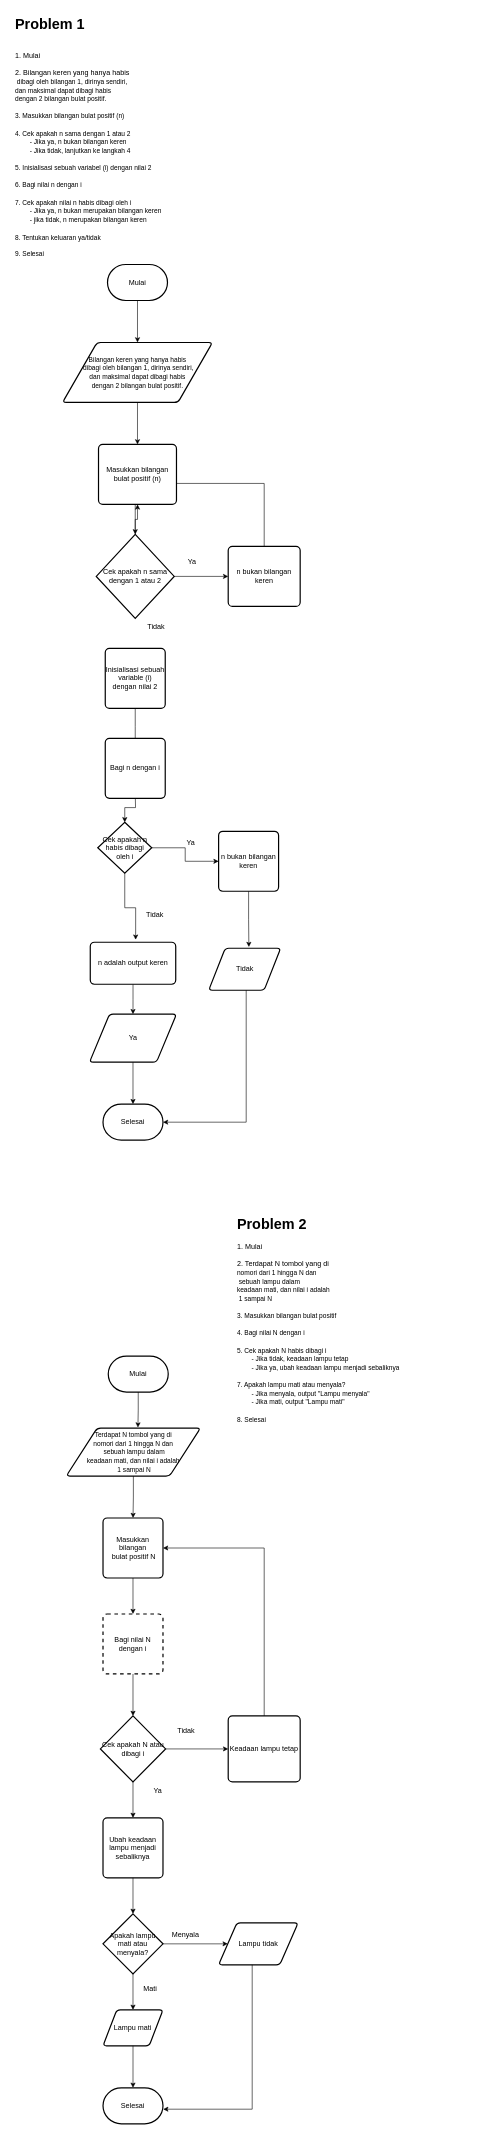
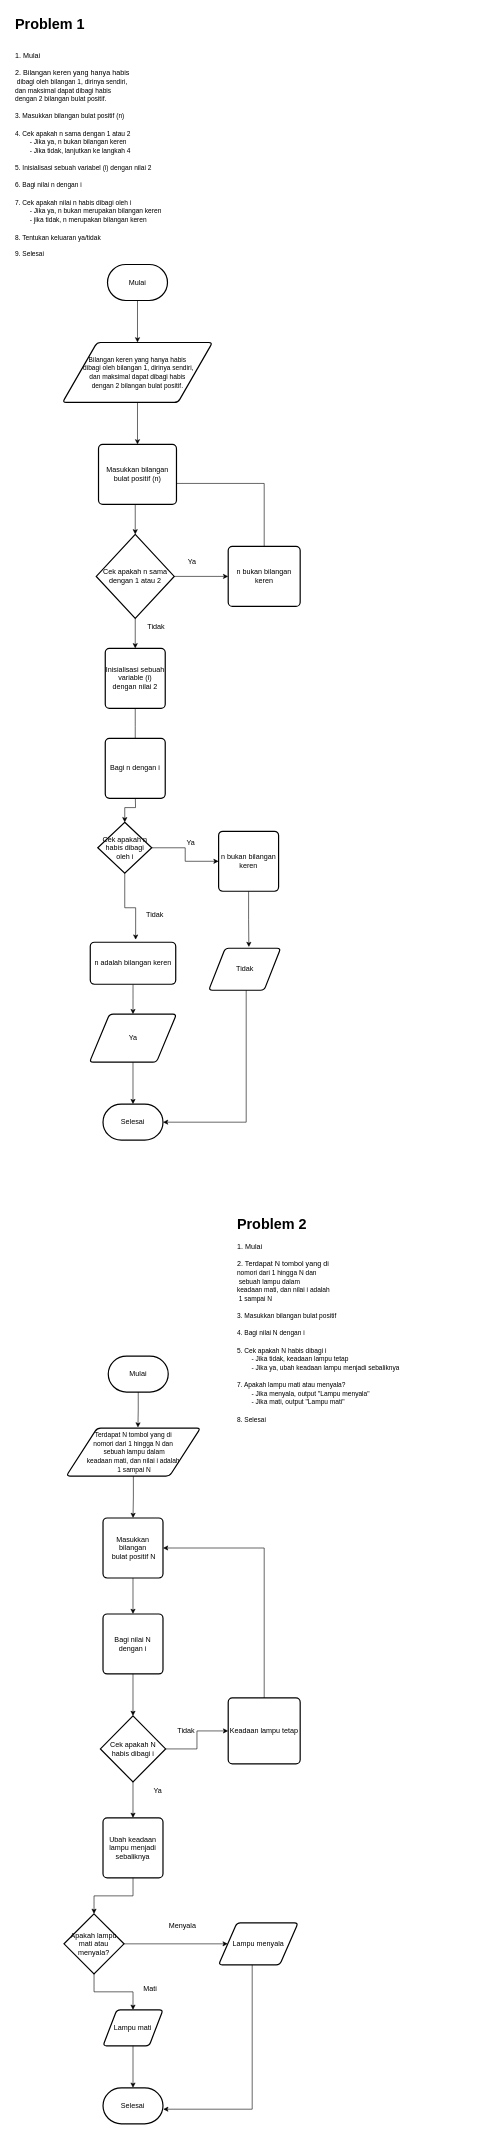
(138, 514) -> (135, 642)
(133, 963) -> (133, 963)
(133, 1644) -> (133, 1644)
(133, 1749) -> (133, 1749)
(264, 1749) -> (264, 1731)
(186, 1935) -> (183, 1926)
(133, 1944) -> (94, 1944)
(259, 1944) -> (259, 1944)
